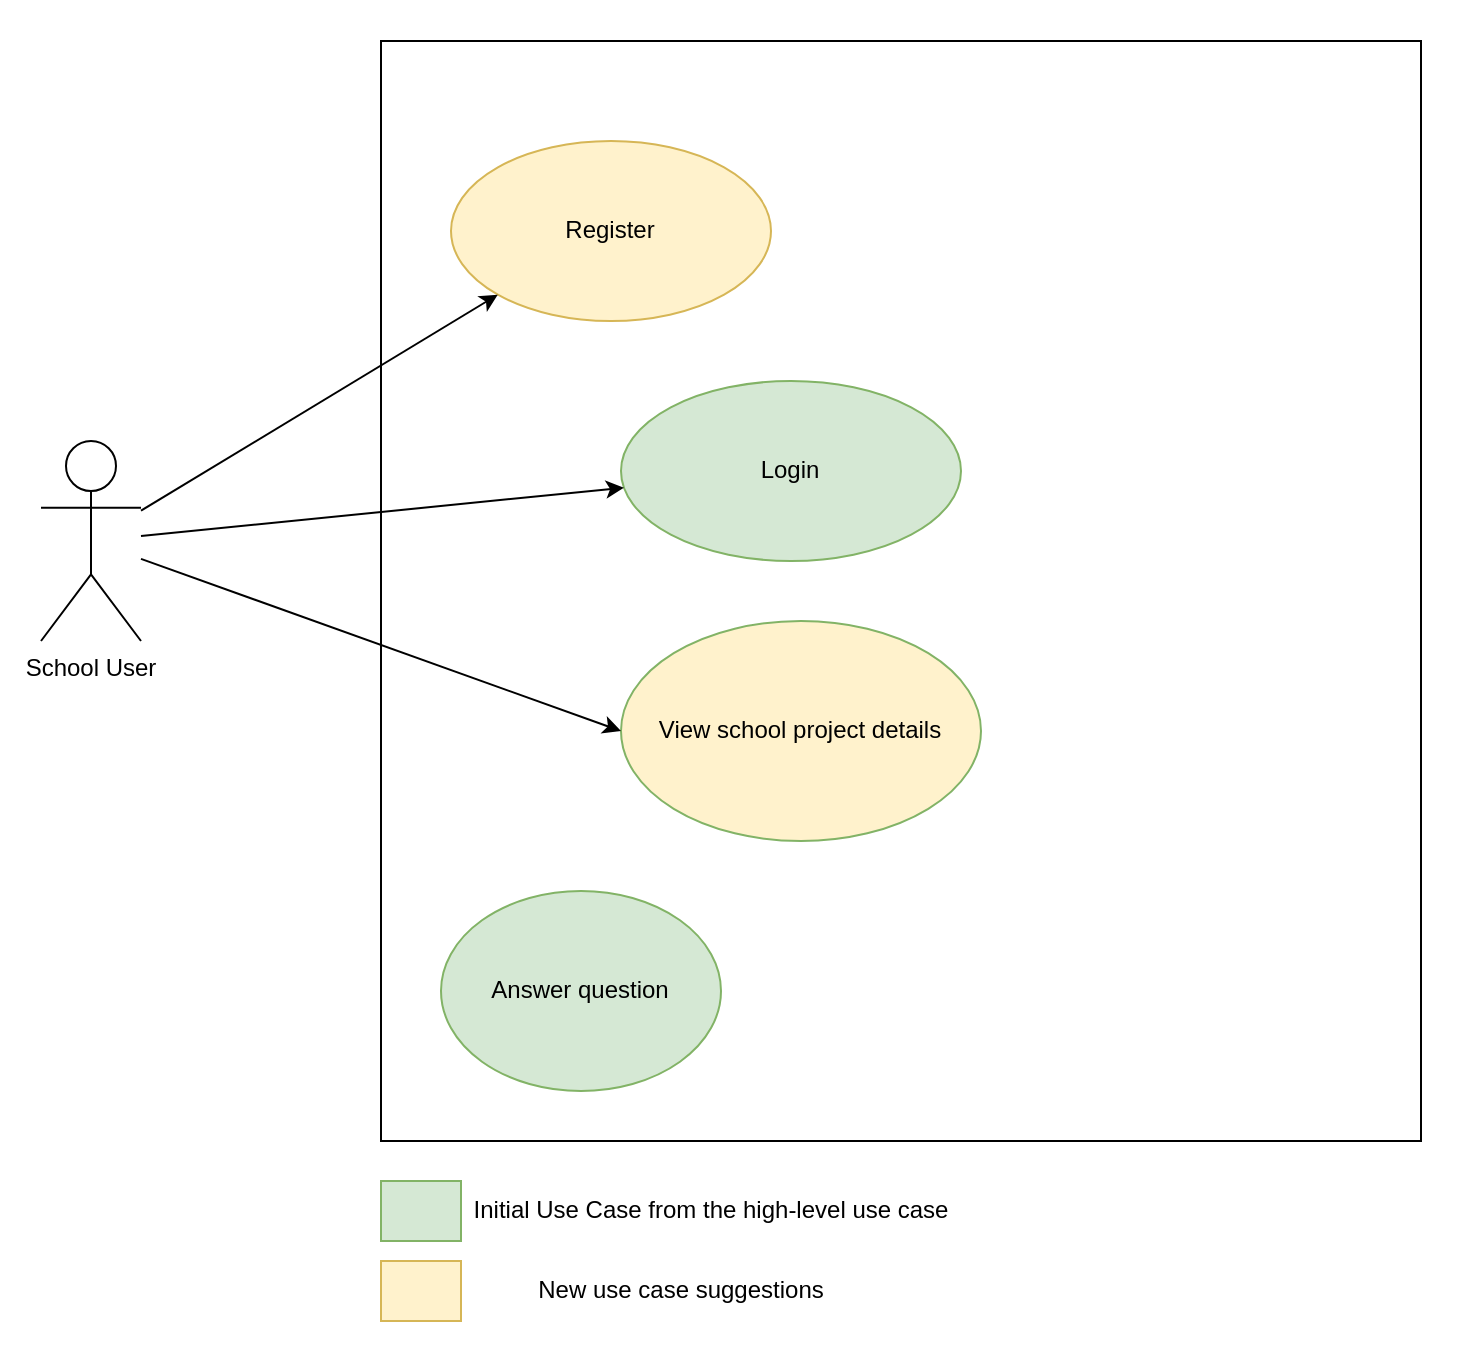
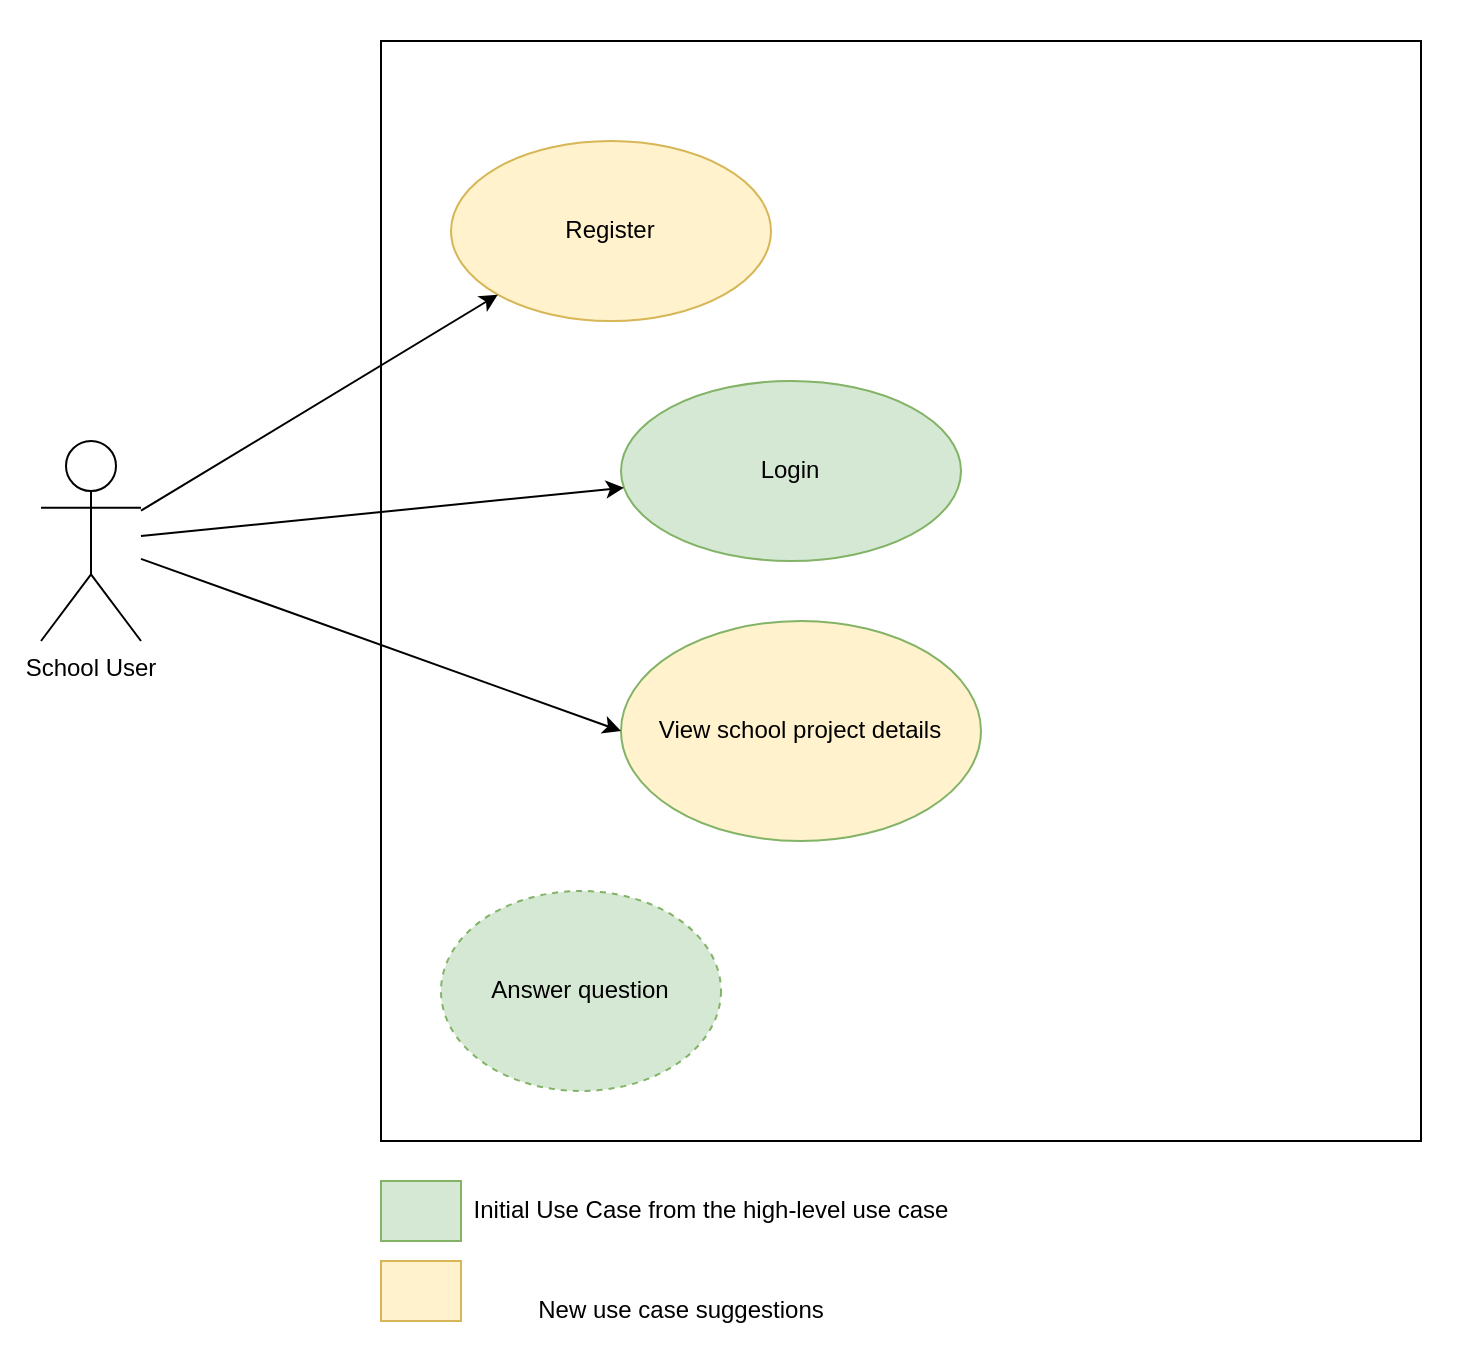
(581, 991) -> (581, 991)
(681, 1291) -> (681, 1311)
